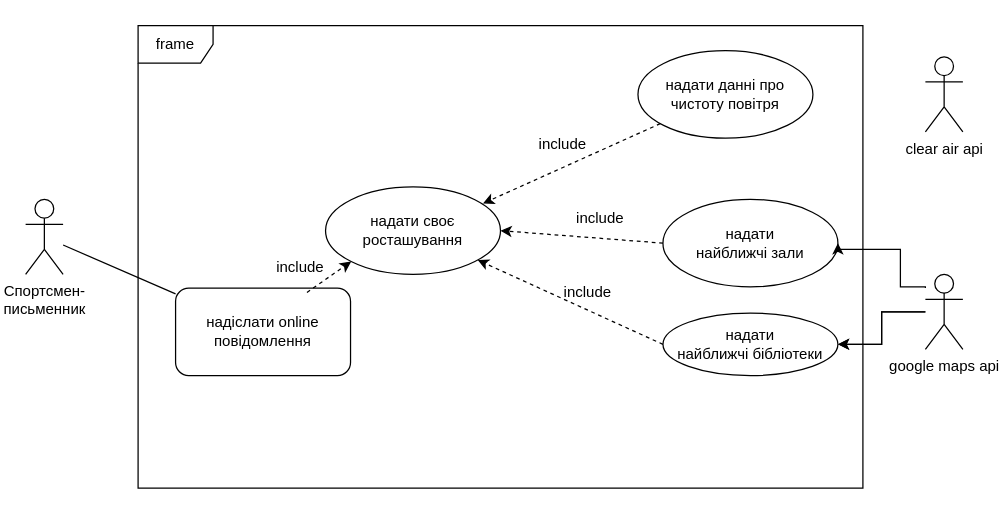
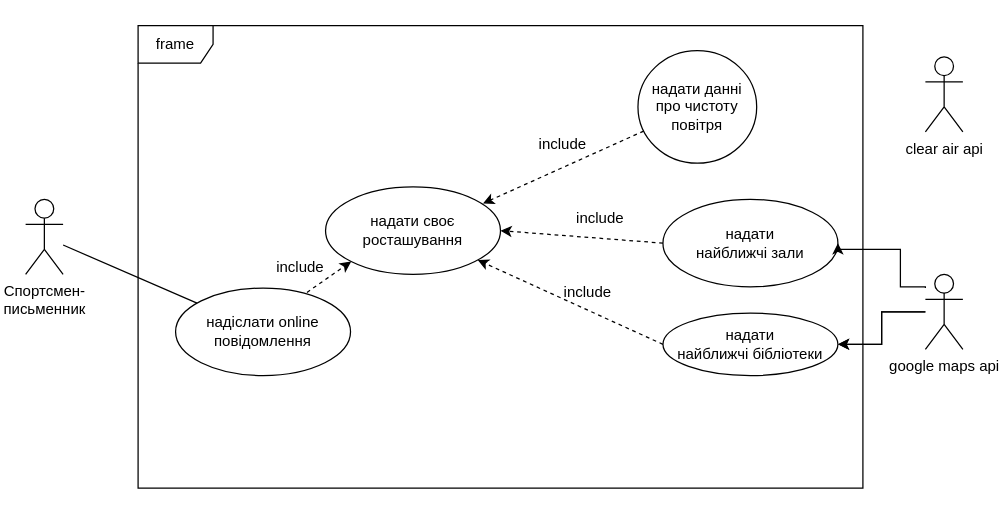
(726, 94) -> (698, 107)
(263, 332) -> (263, 332)
